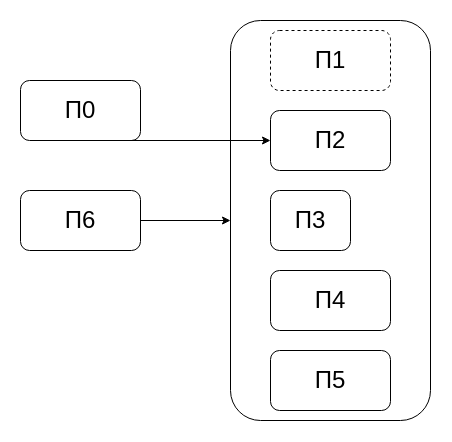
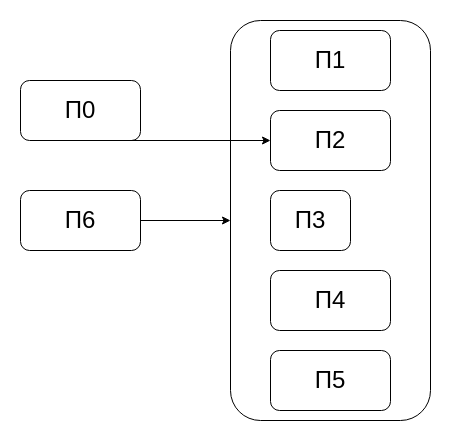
(331, 61) -> (331, 61)
